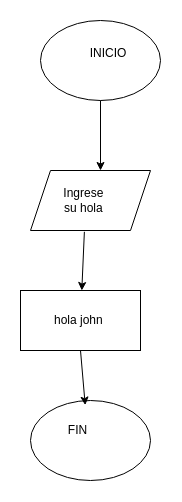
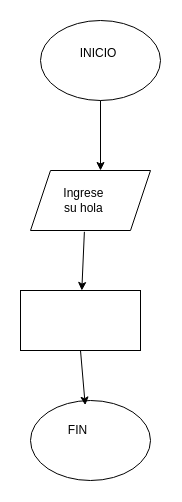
(108, 61) -> (98, 61)
(81, 321) -> none
